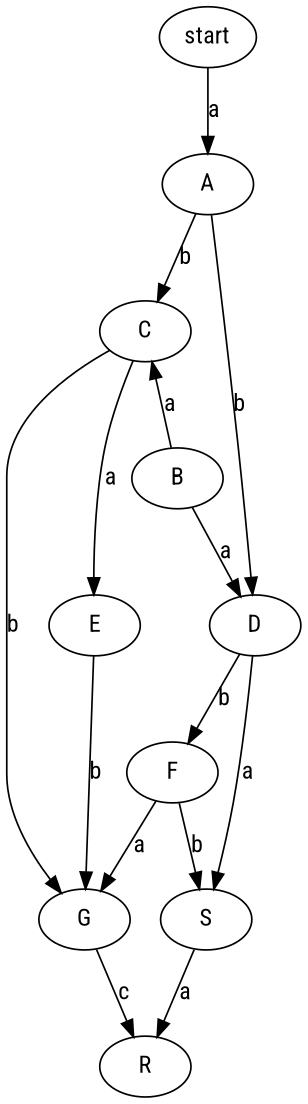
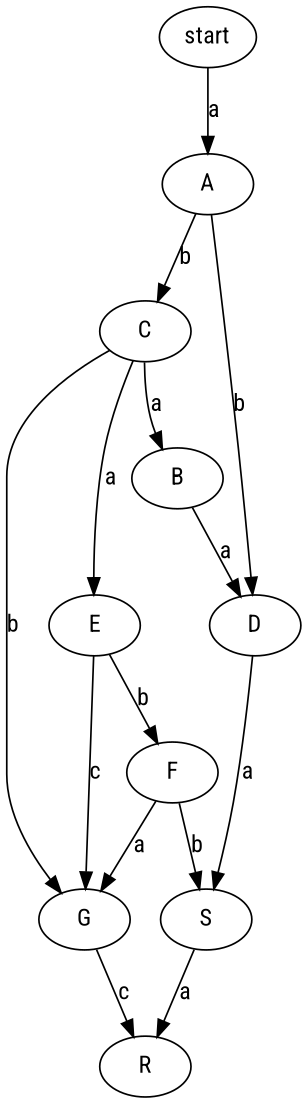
(164, 413) -> (147, 398)
(218, 691) -> (130, 691)
(96, 772) -> (96, 772)
